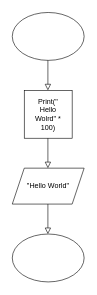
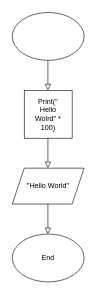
none -> (48, 258)
